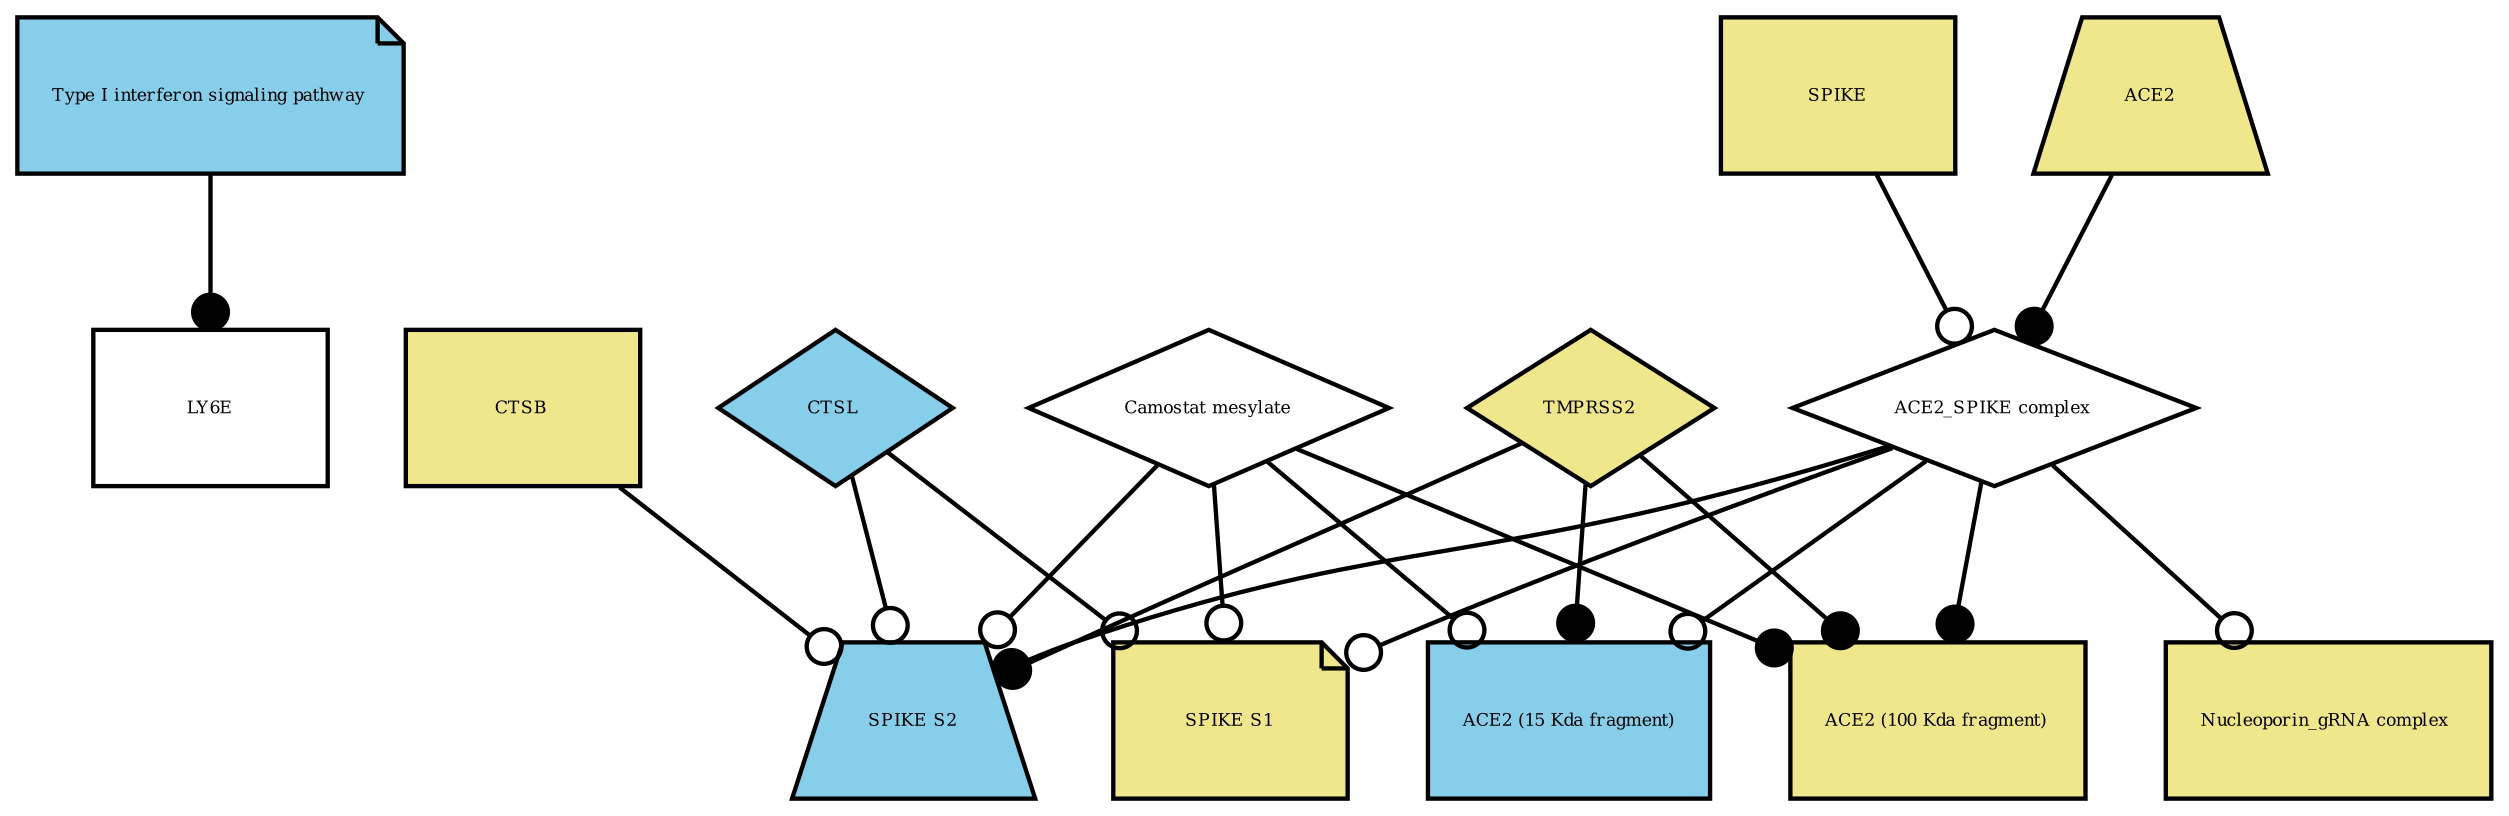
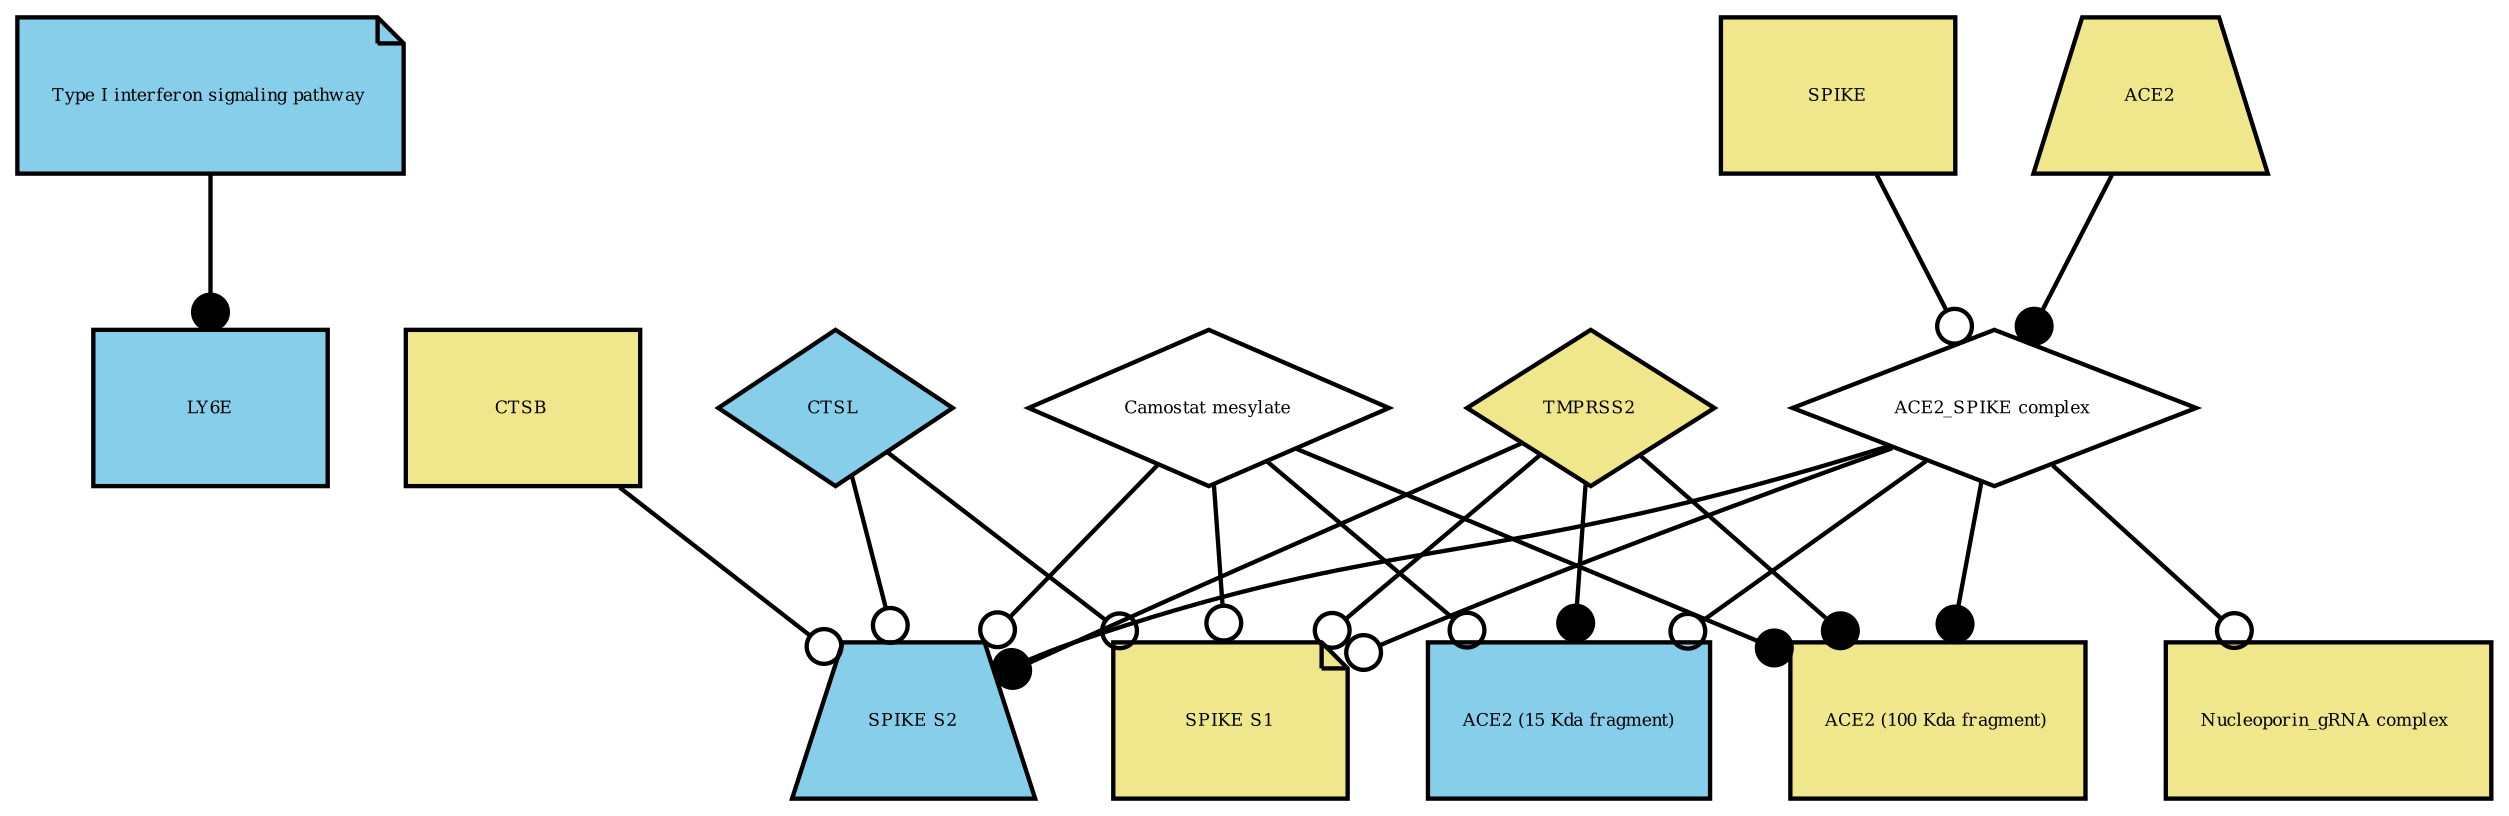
(211, 408) -> (211, 408)
none -> (1487, 500)
